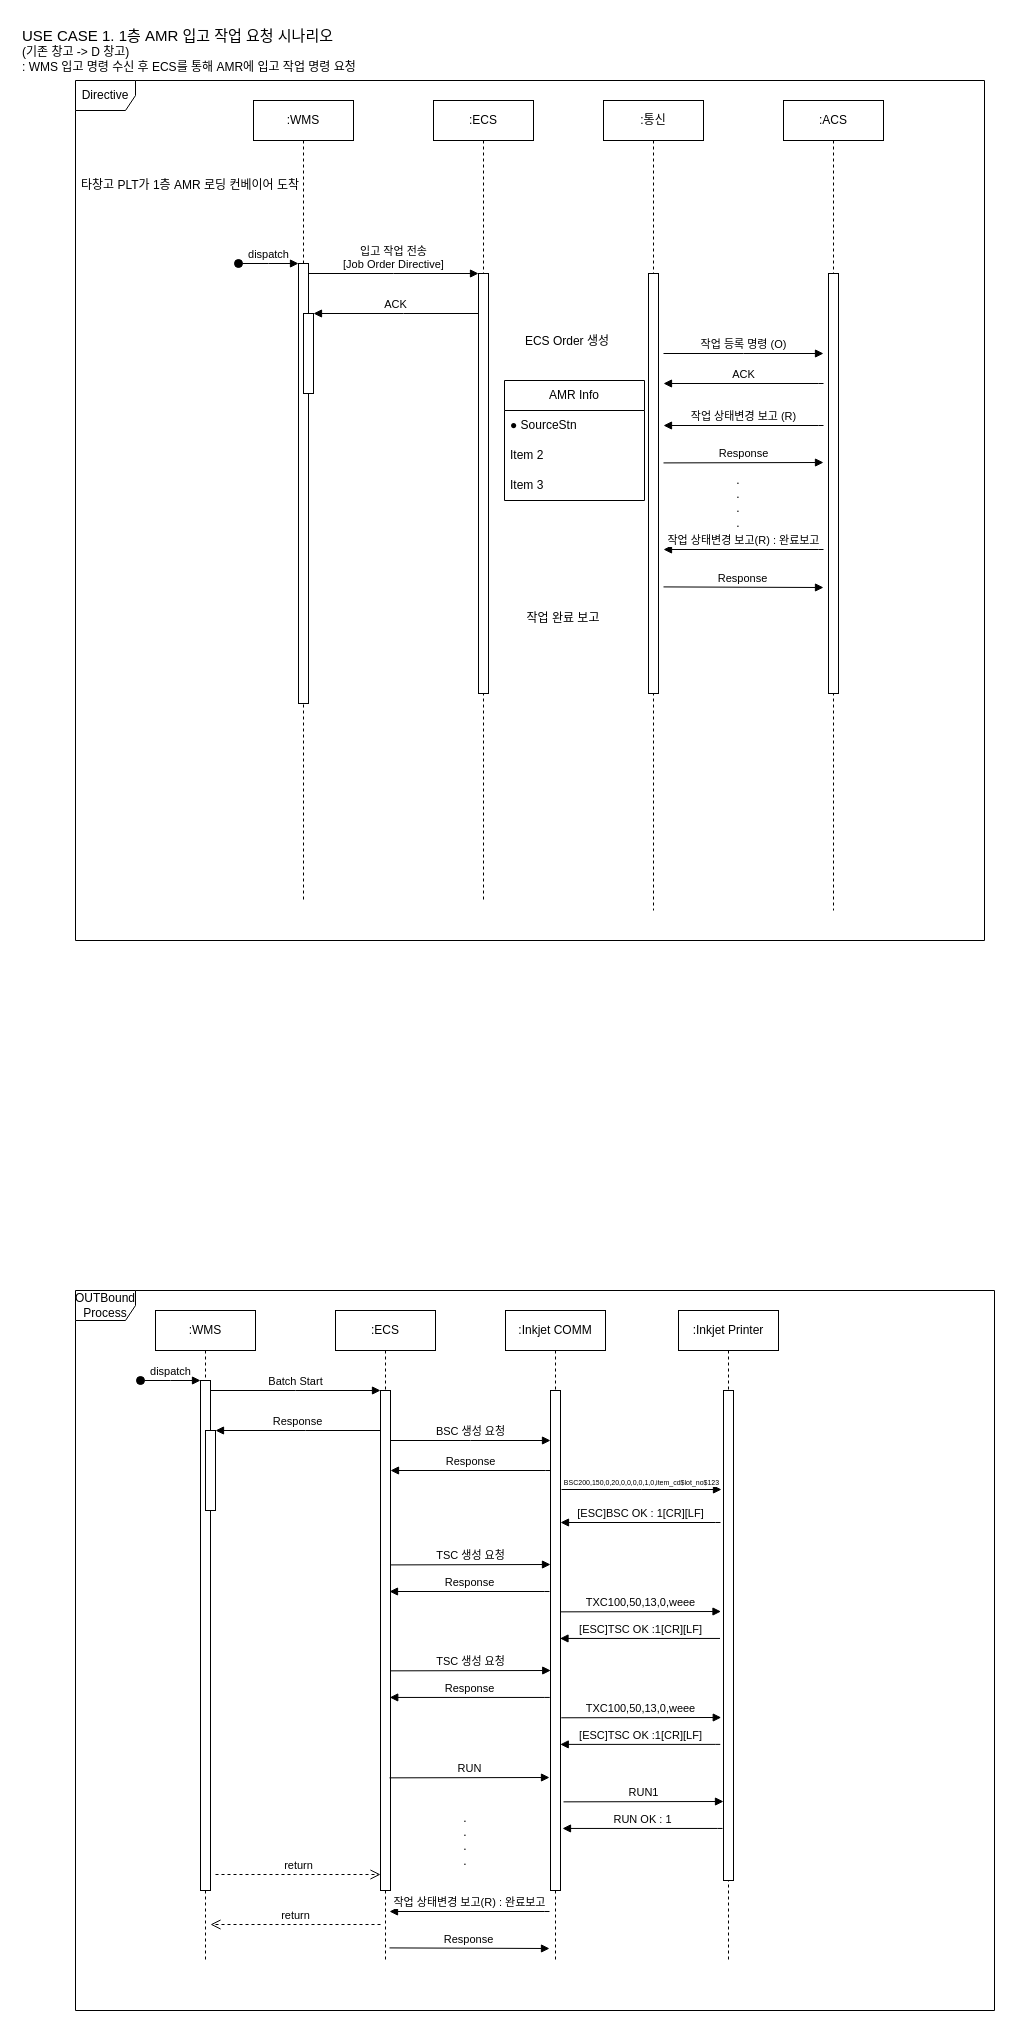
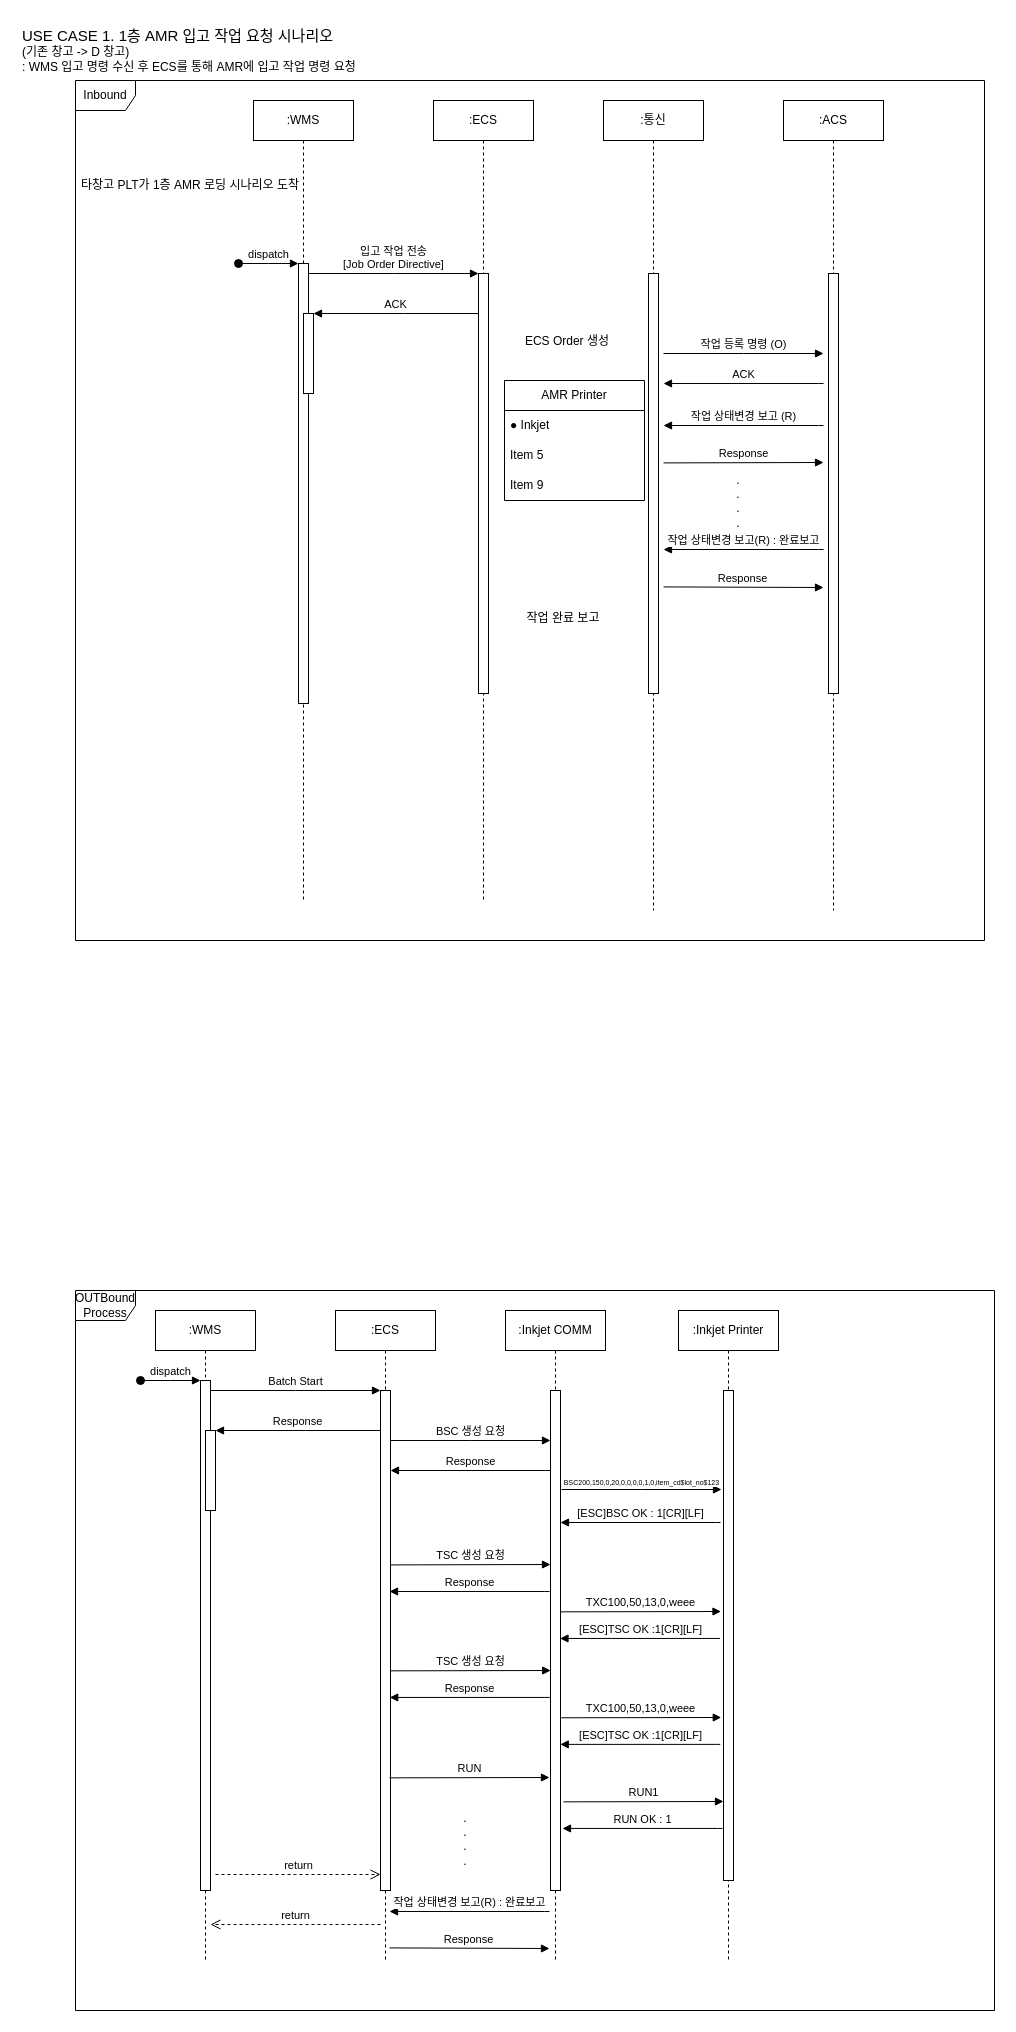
(106, 96) -> (106, 96)
(191, 186) -> (191, 186)
(575, 396) -> (575, 396)
(546, 426) -> (536, 426)
(529, 456) -> (529, 456)
(529, 486) -> (529, 486)
